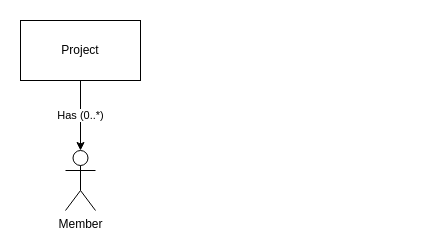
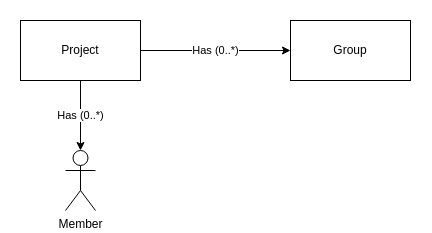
none -> (212, 51)
none -> (351, 51)
